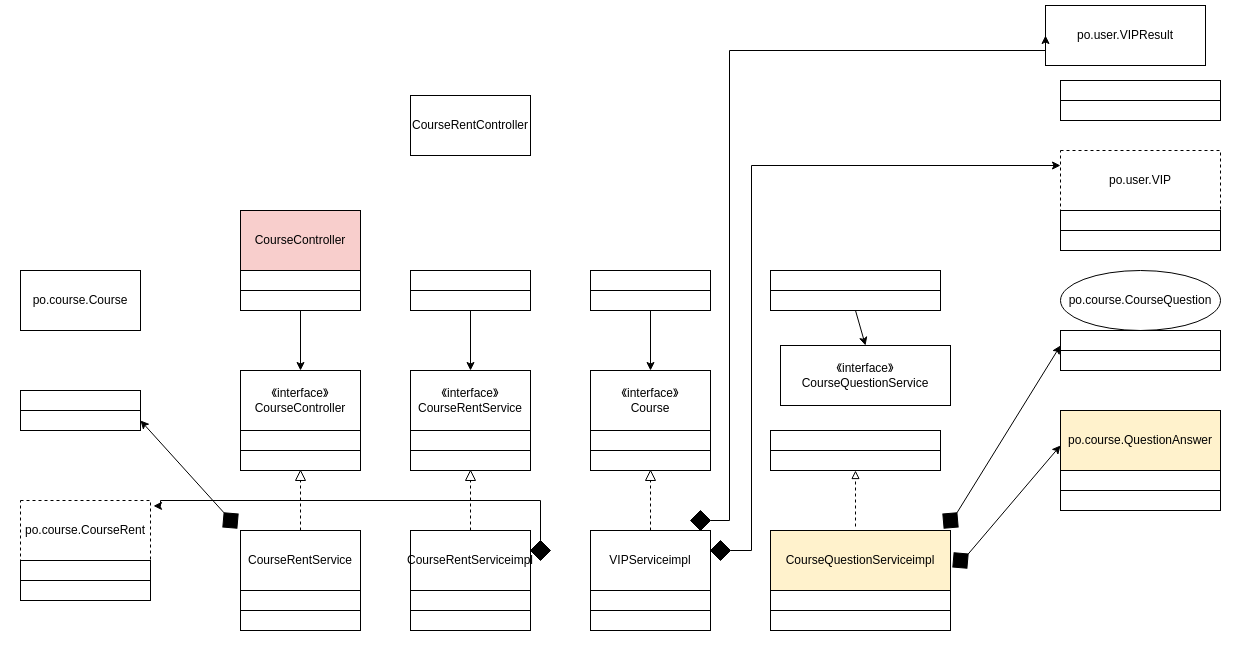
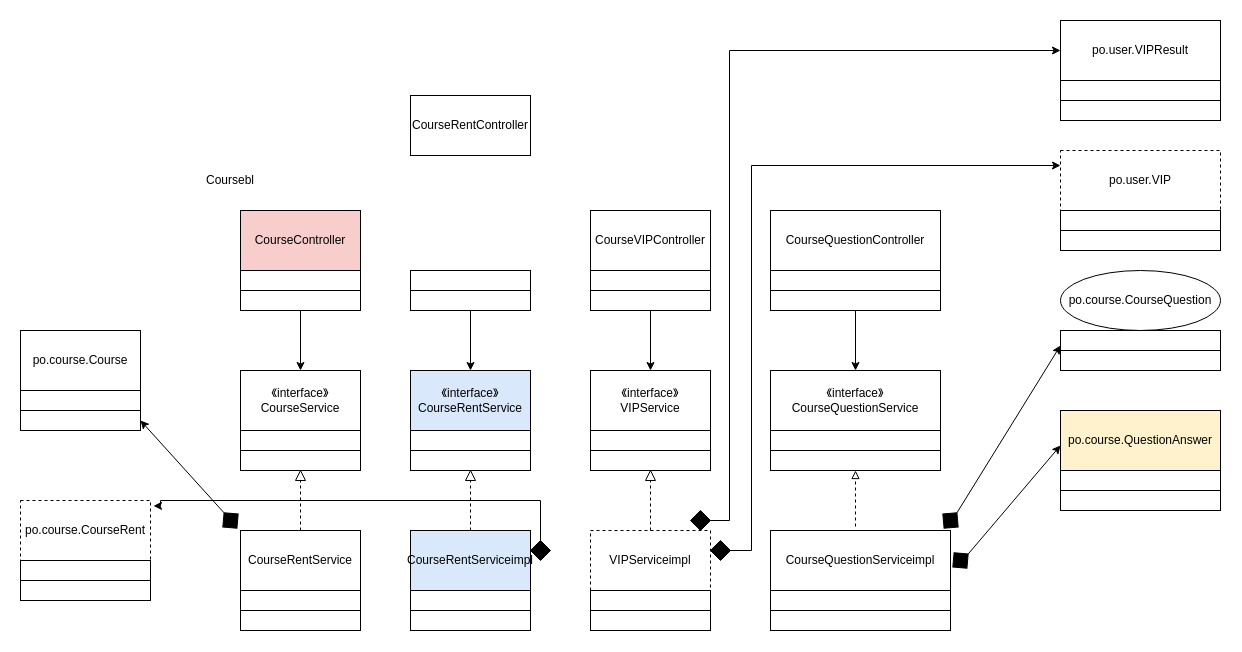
(1126, 36) -> (1141, 51)
none -> (231, 181)
none -> (651, 241)
none -> (856, 241)
(81, 301) -> (81, 361)
(866, 376) -> (856, 401)
(301, 401) -> (301, 401)
(471, 401) -> (471, 401)
(651, 401) -> (651, 401)
(471, 561) -> (471, 561)
(651, 561) -> (651, 561)
(861, 561) -> (861, 561)
